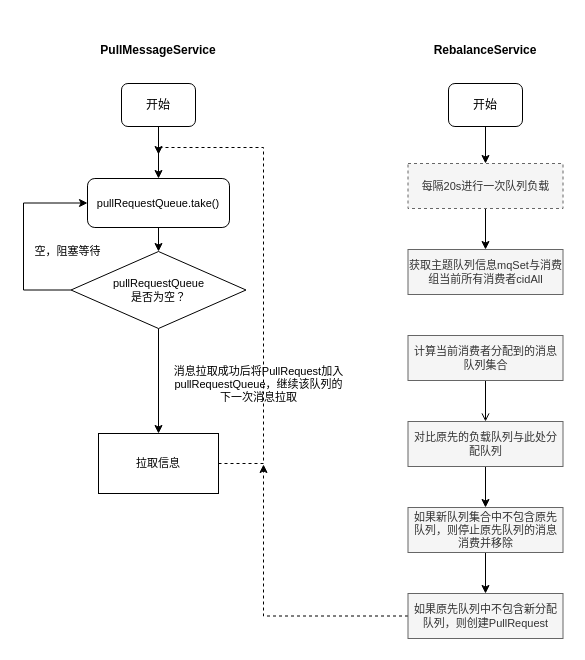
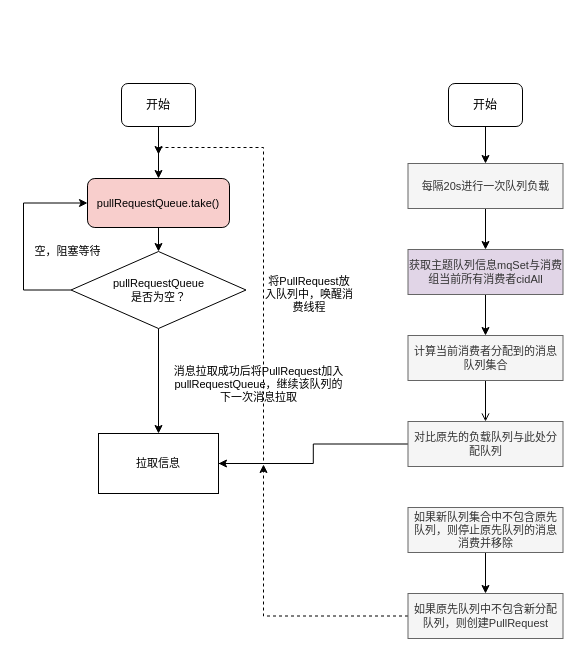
(159, 51) -> none
(486, 51) -> none
(486, 186) -> (486, 186)
(159, 203) -> (159, 203)
(486, 272) -> (486, 272)
none -> (310, 295)
none -> (486, 312)
(486, 484) -> (326, 444)
